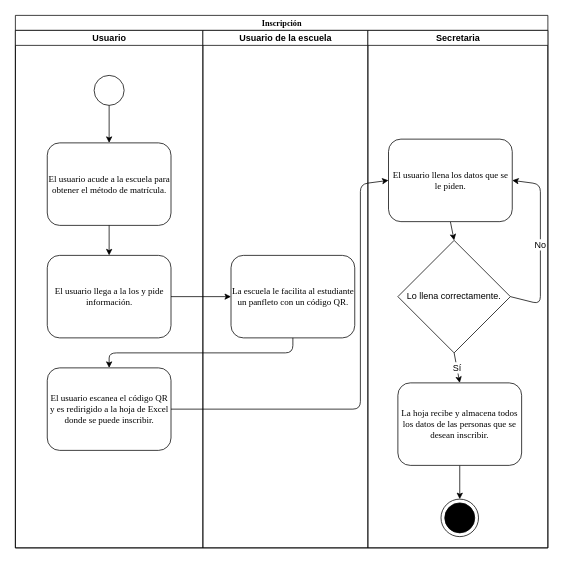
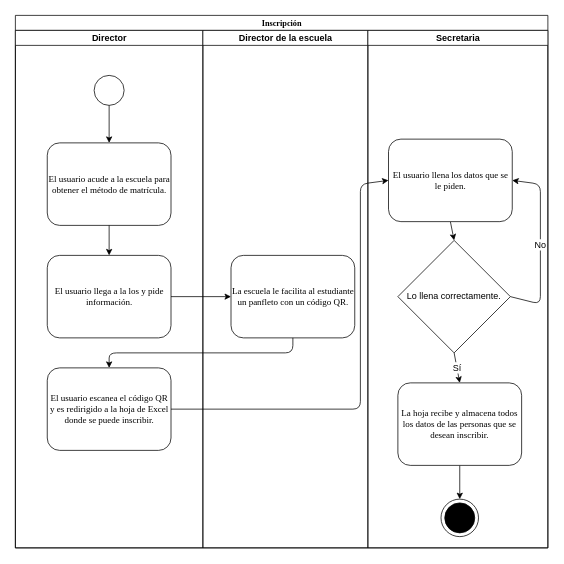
(110, 38) -> (110, 38)
(286, 38) -> (286, 38)
